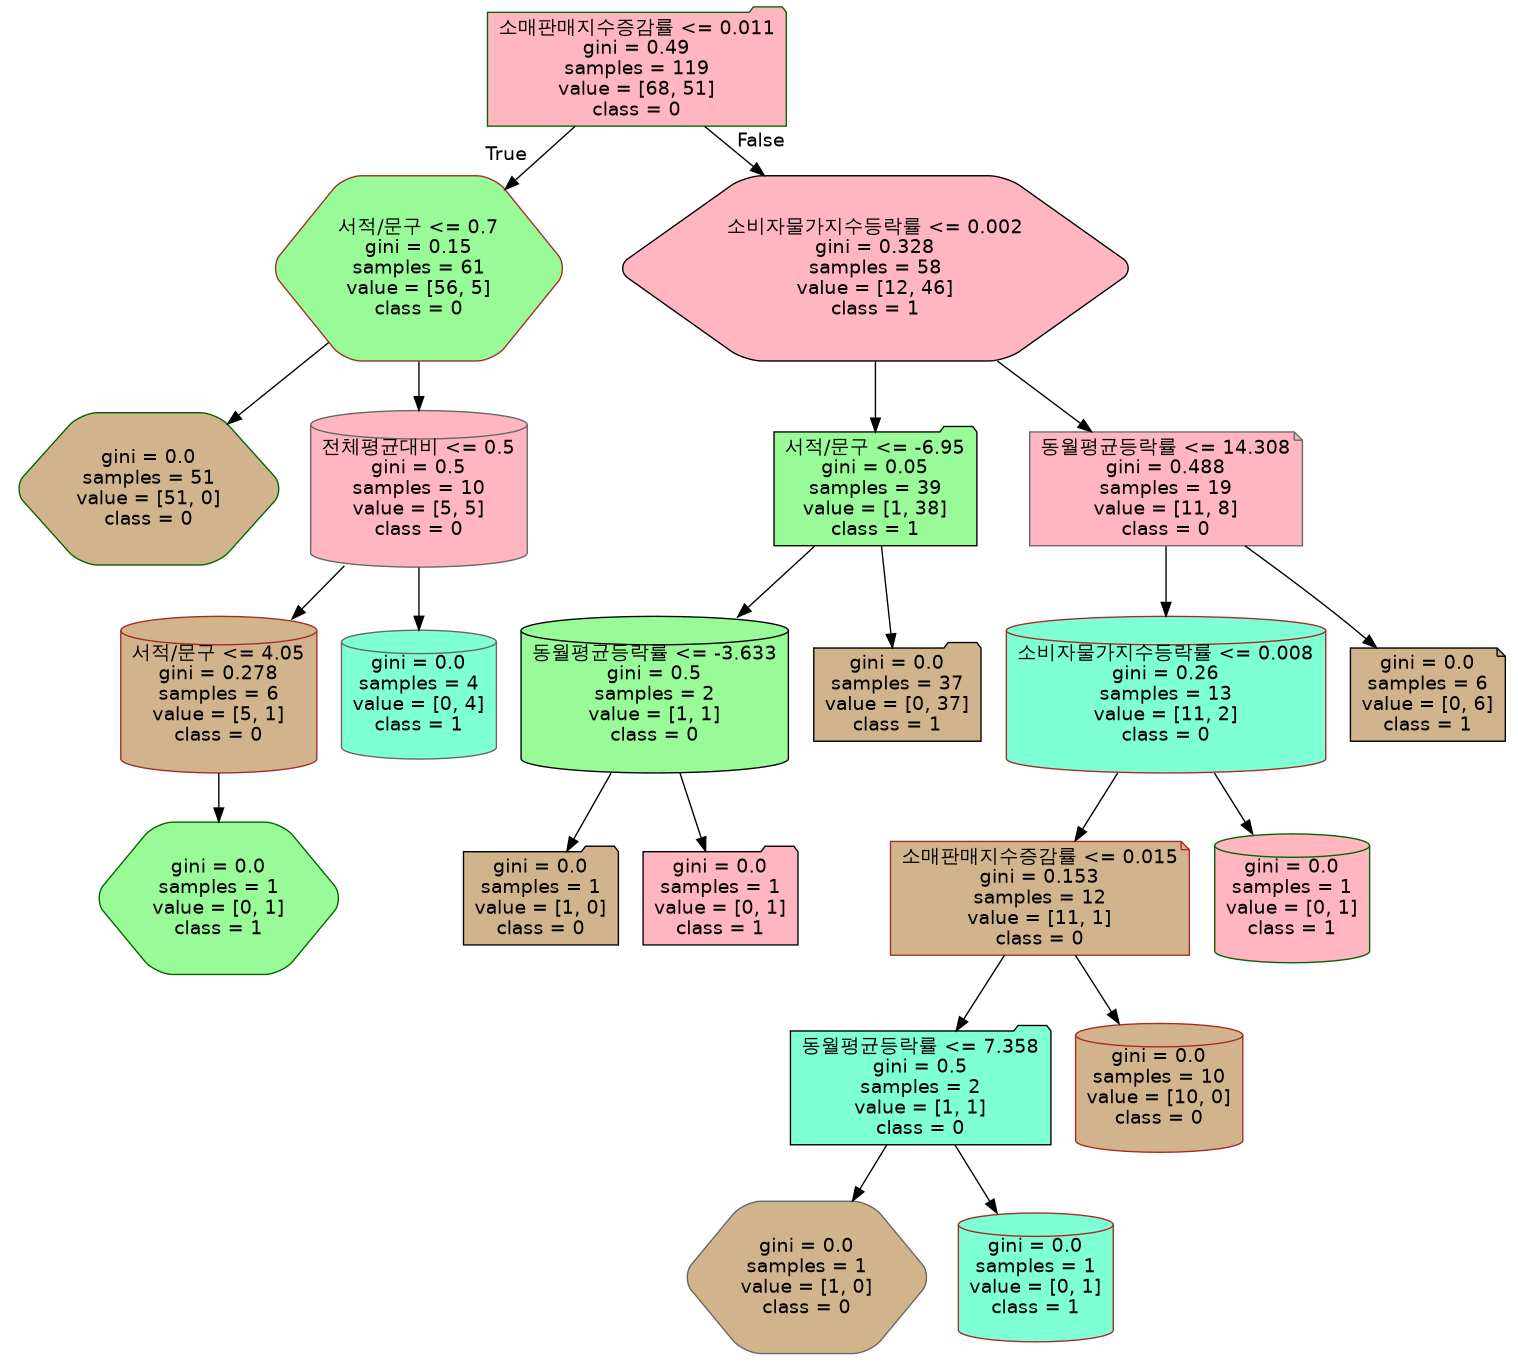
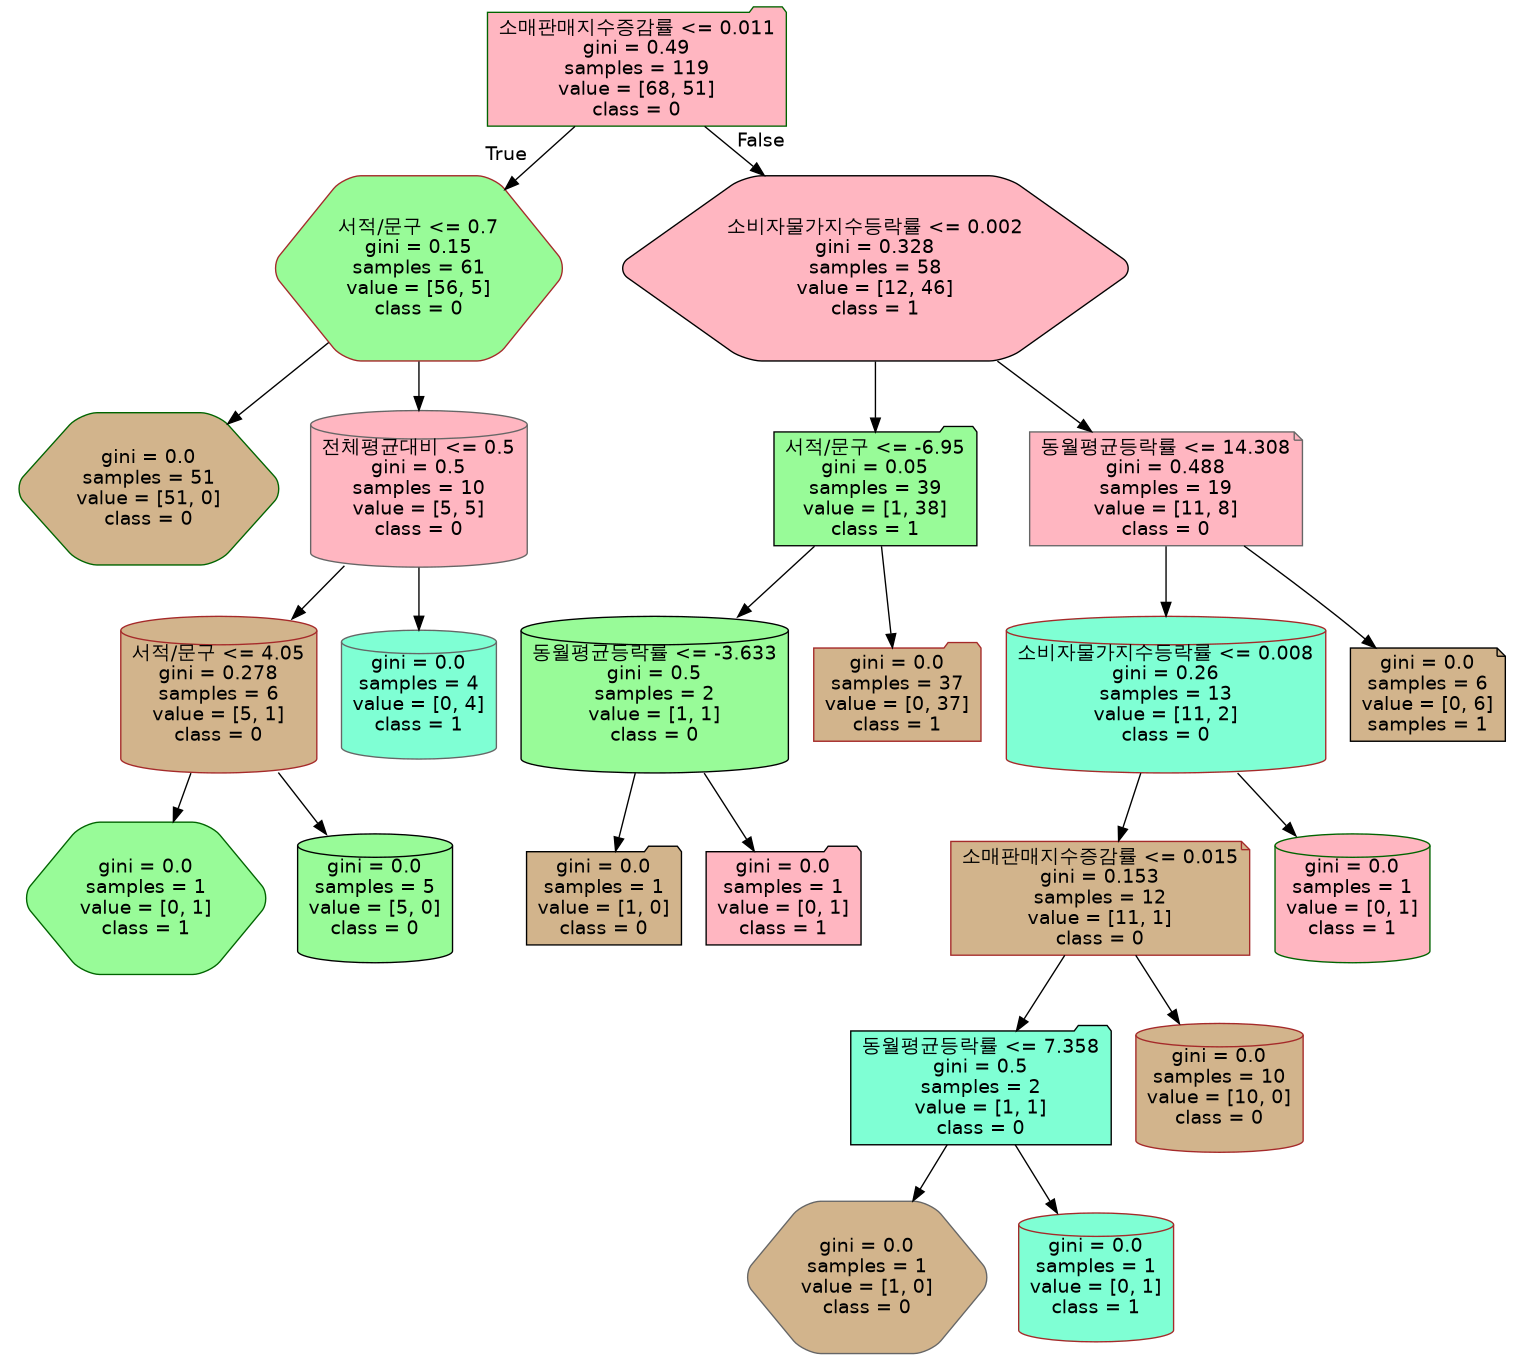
(897, 695) -> (897, 695)
(1428, 695) -> (1428, 695)
none -> (375, 898)
